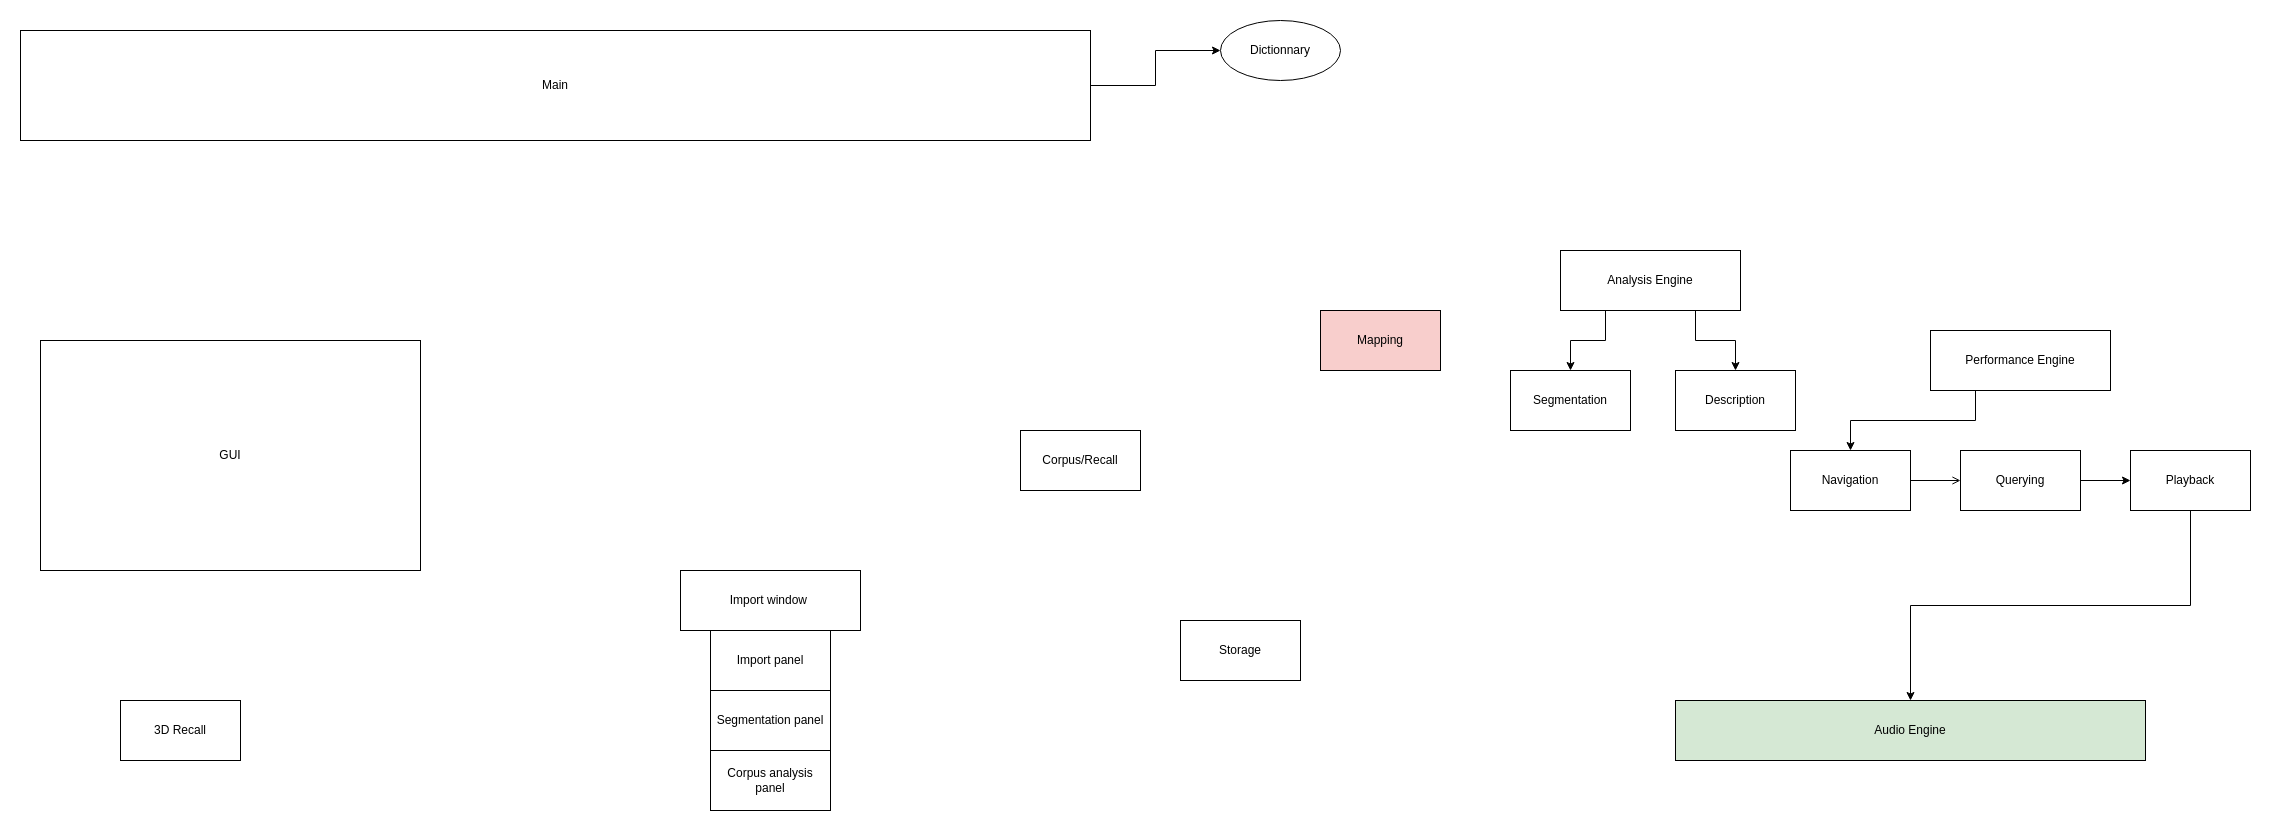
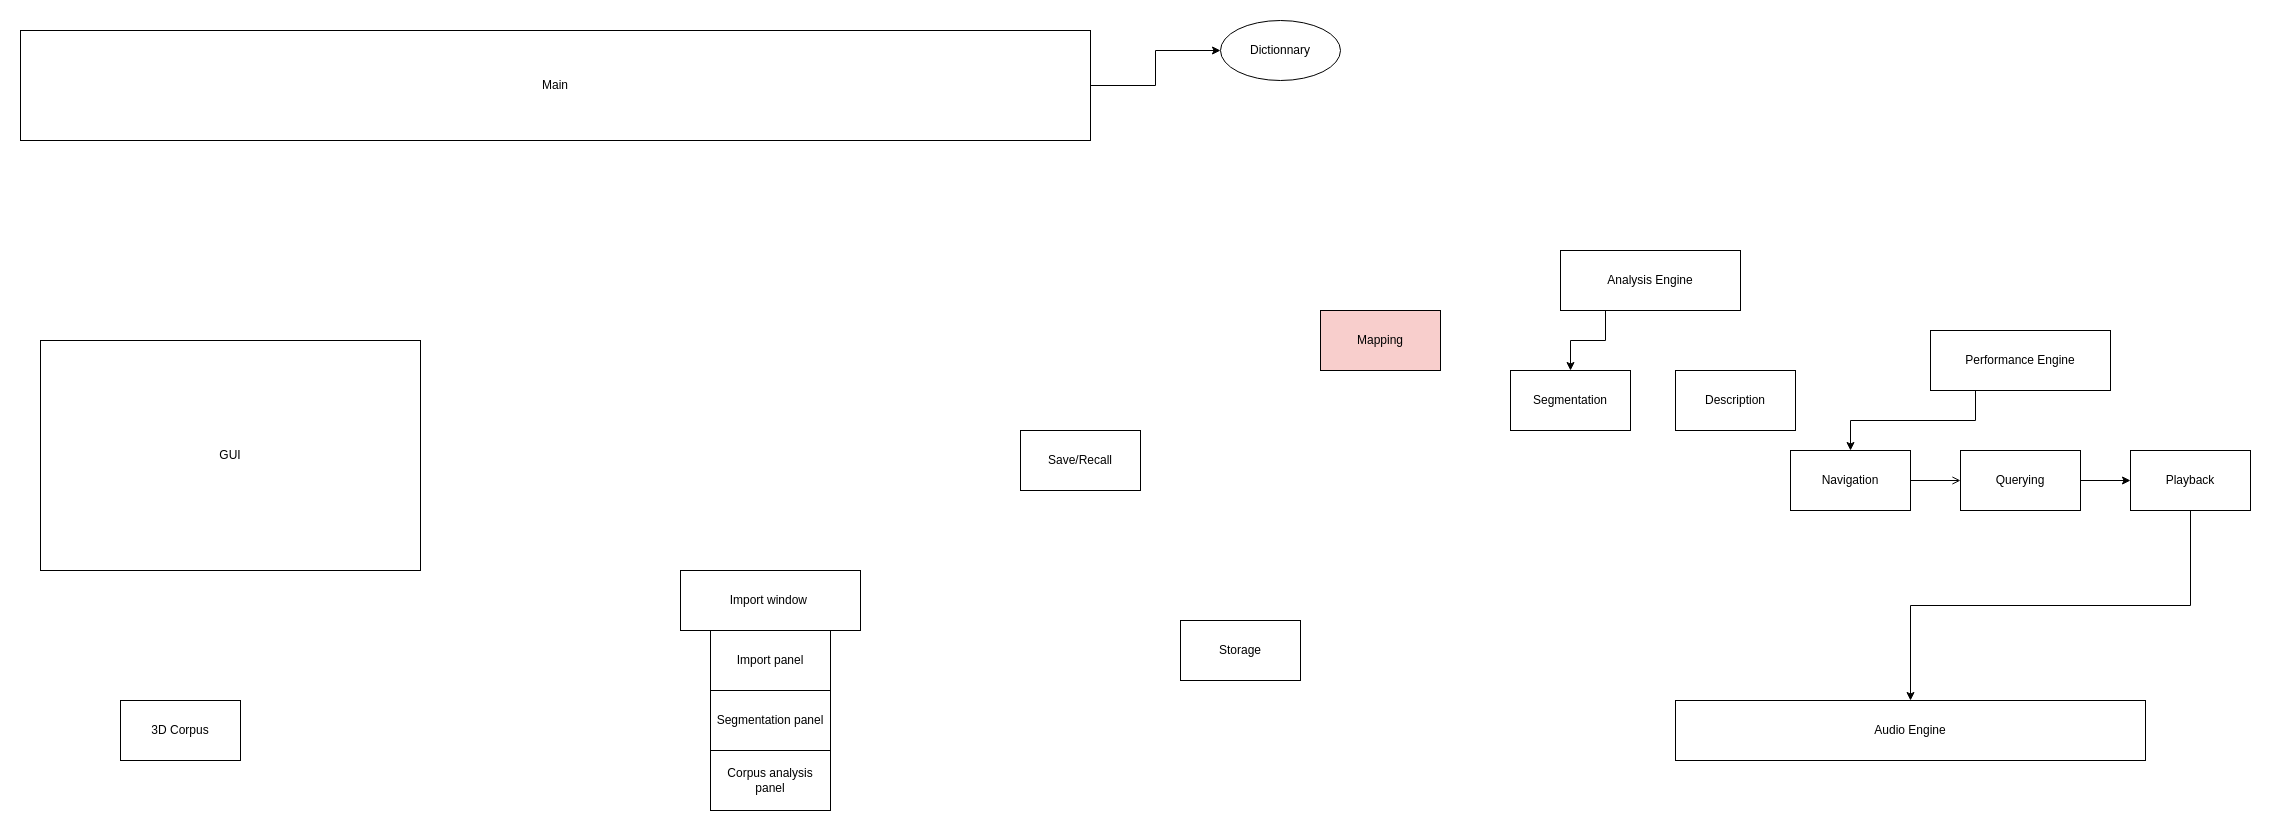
(1712, 341) -> none
(1081, 461) -> (1081, 461)
(181, 731) -> (181, 731)
(1911, 731) -> (1911, 731)
